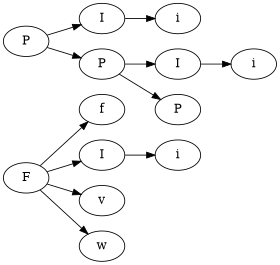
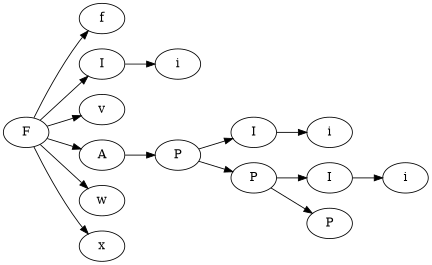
none -> (102, 155)
none -> (102, 246)
